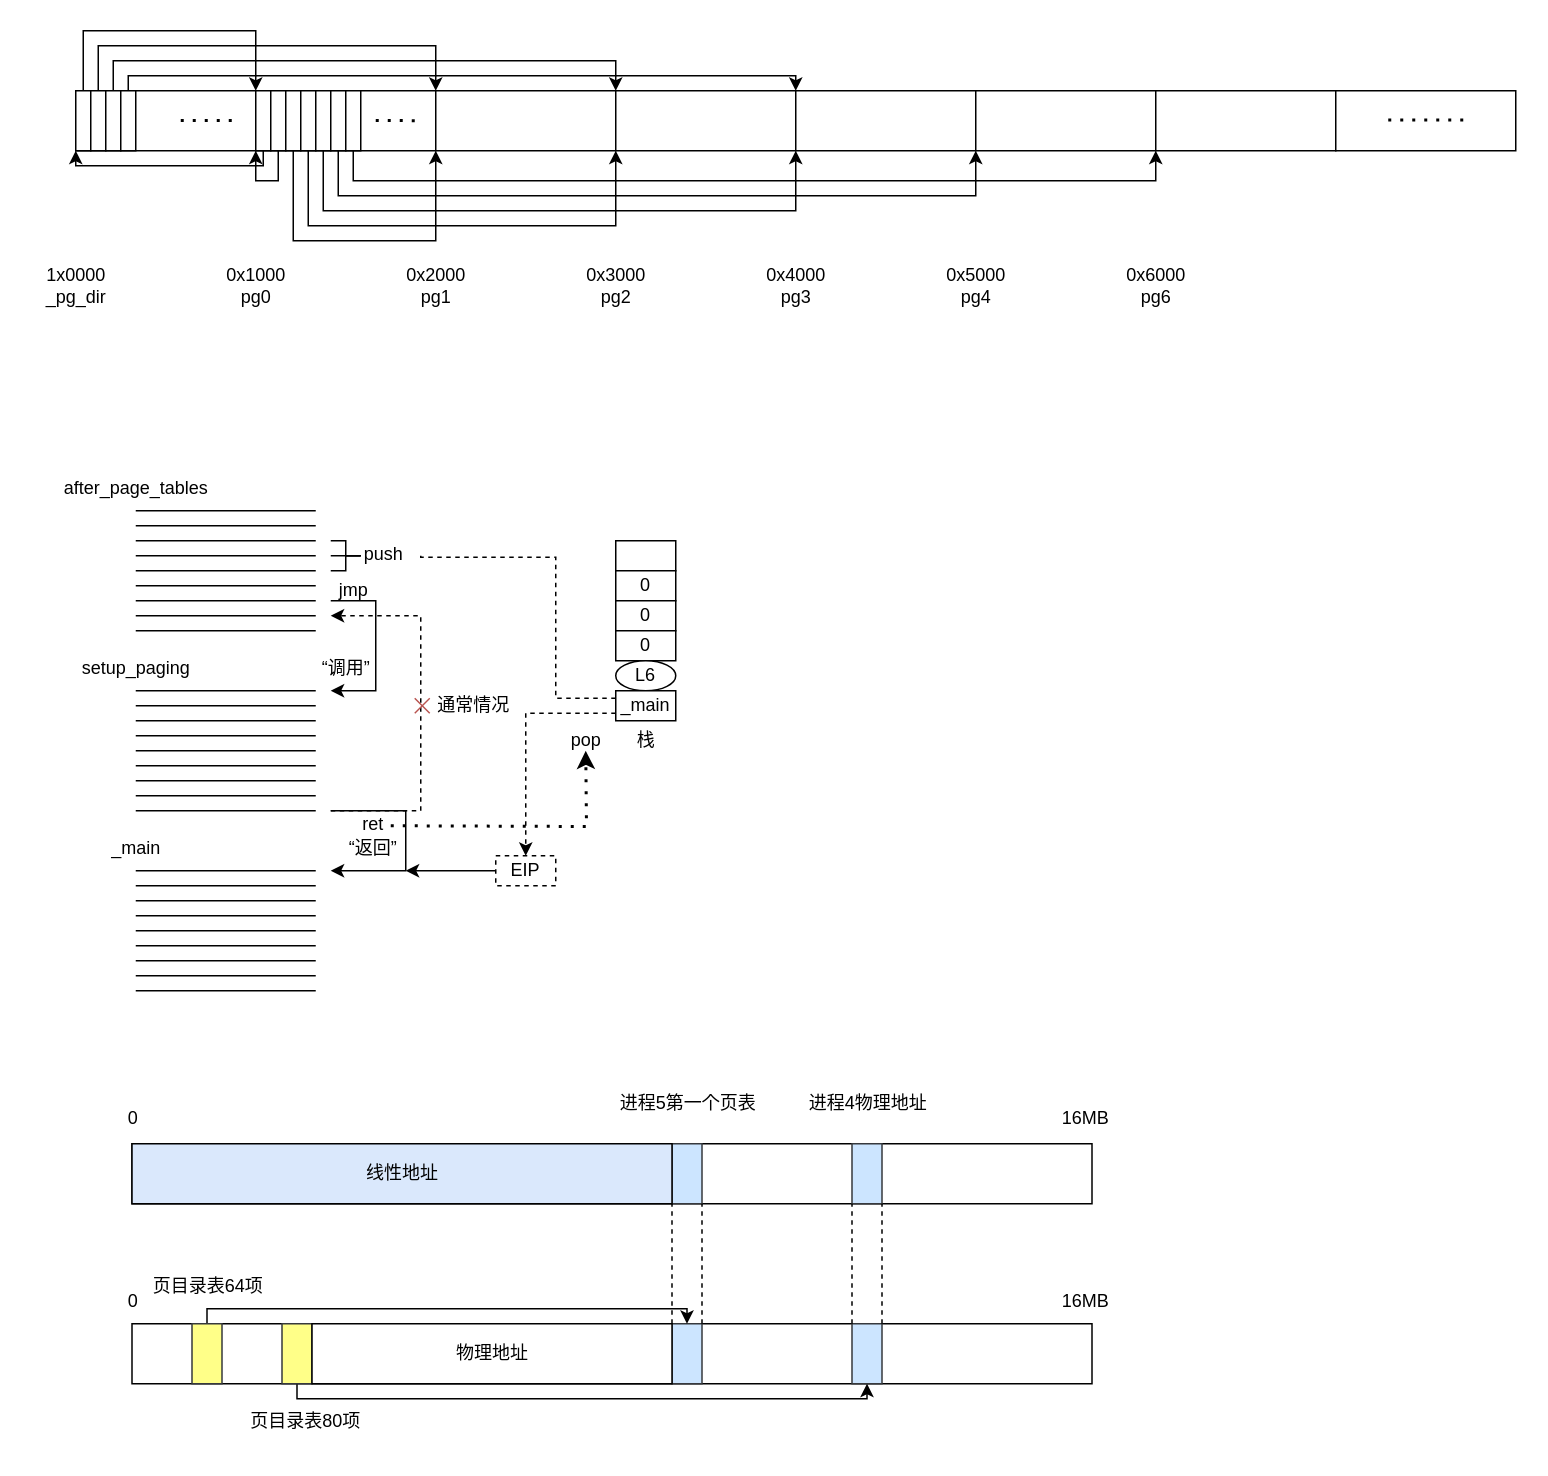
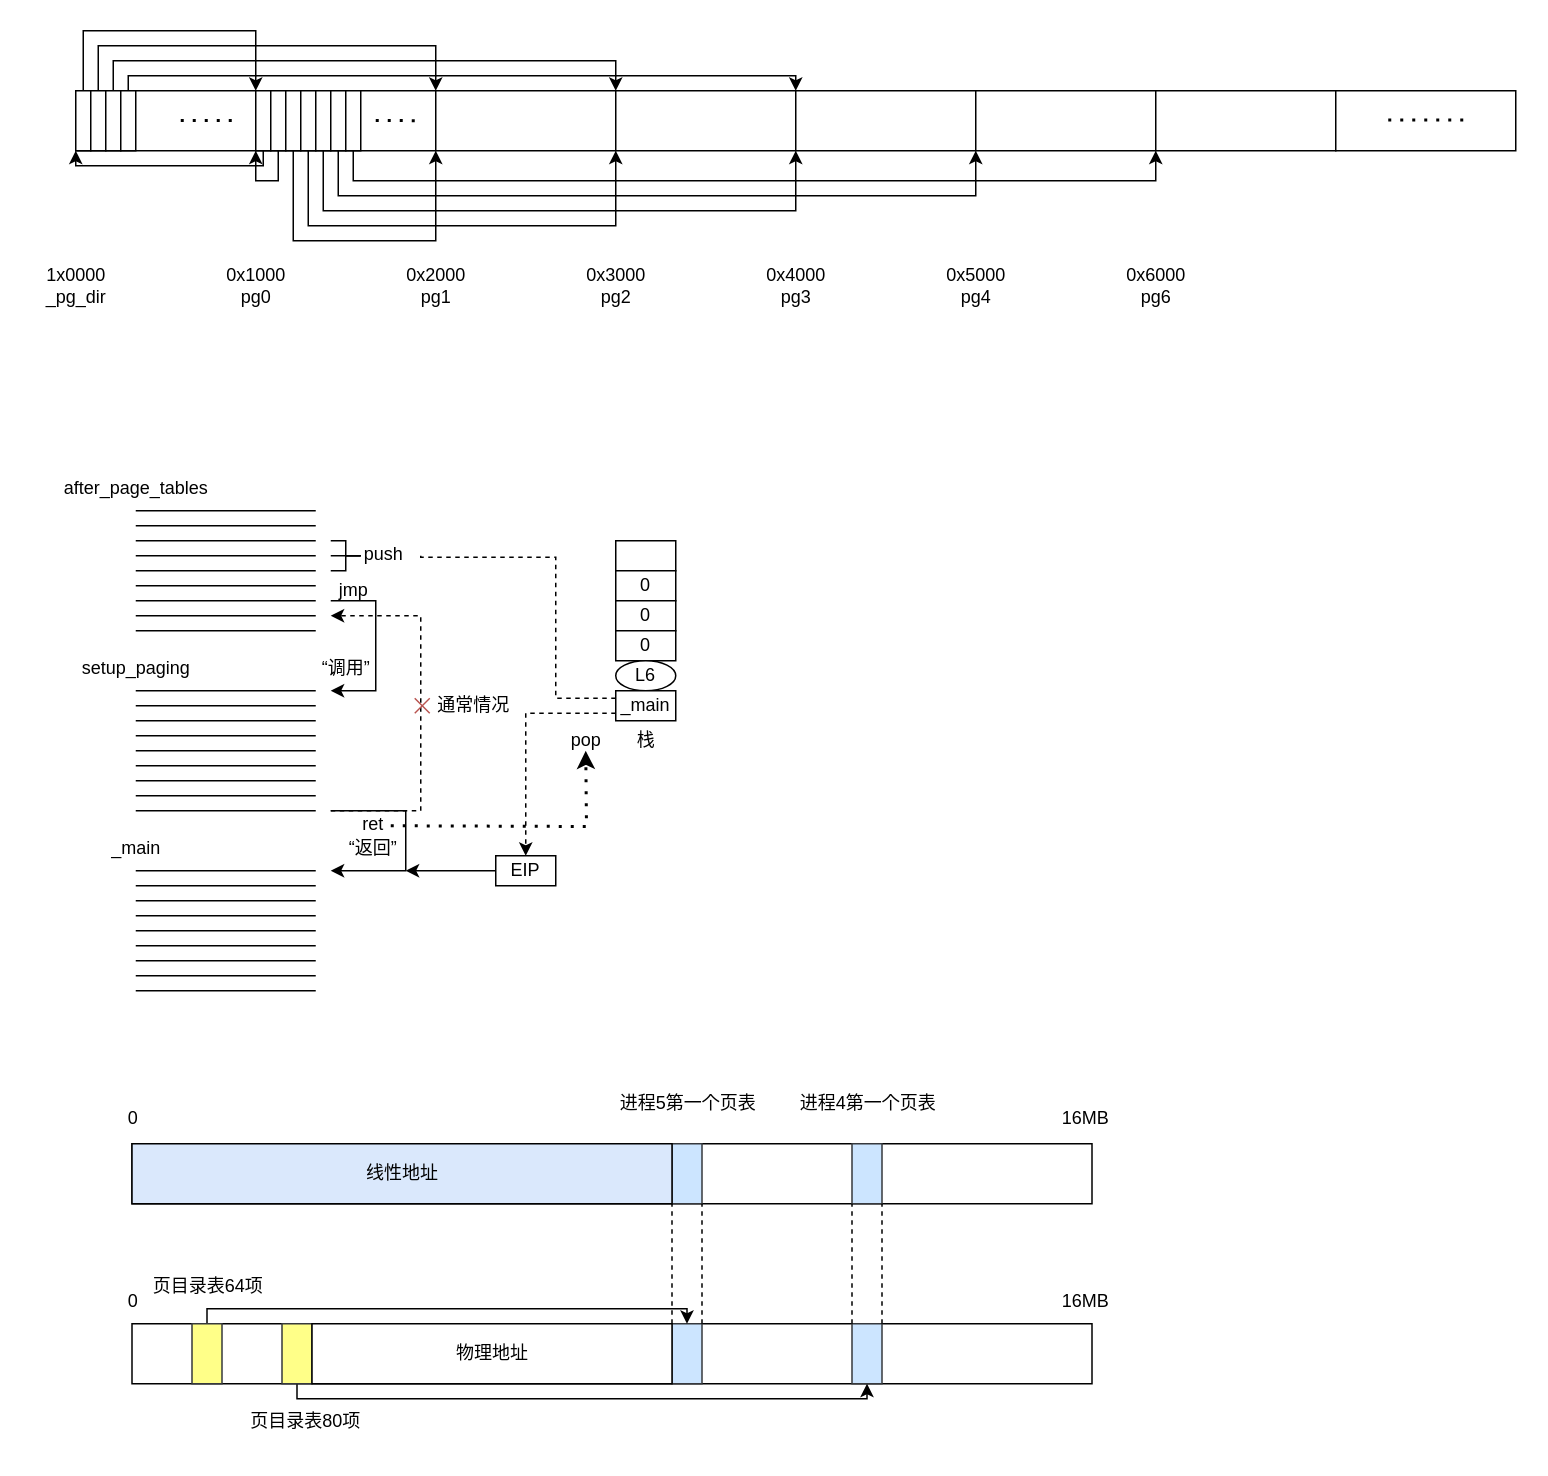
(526, 871) -> (526, 871)
(869, 1103) -> (869, 1103)
